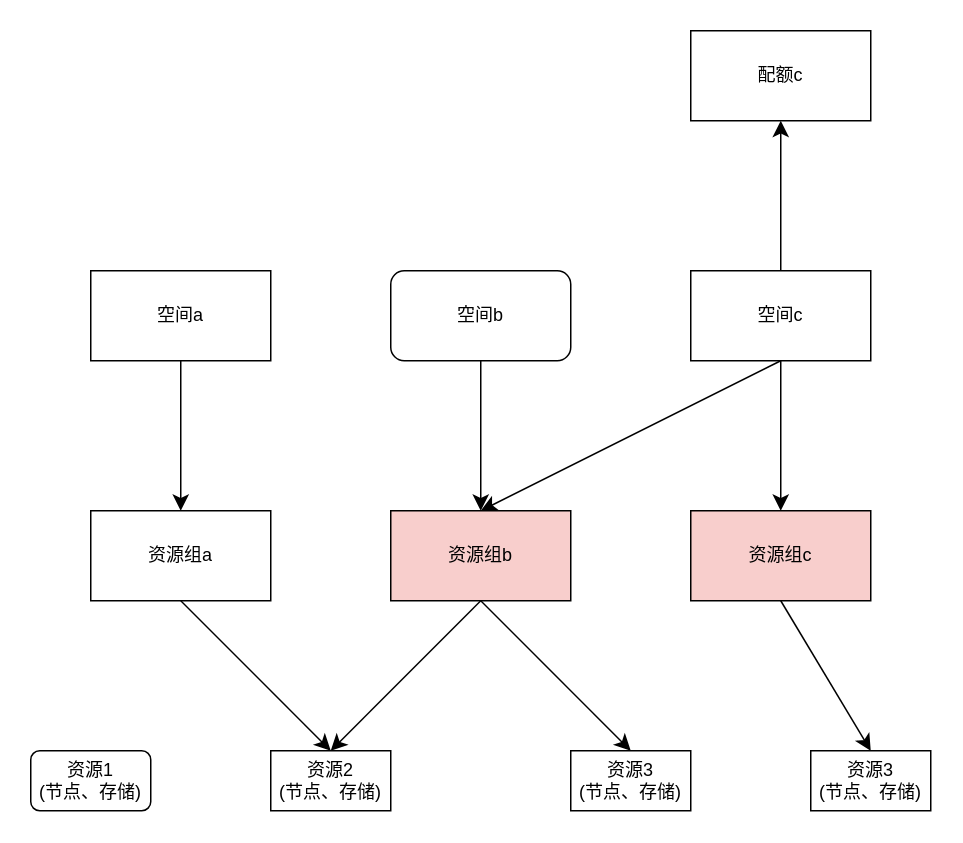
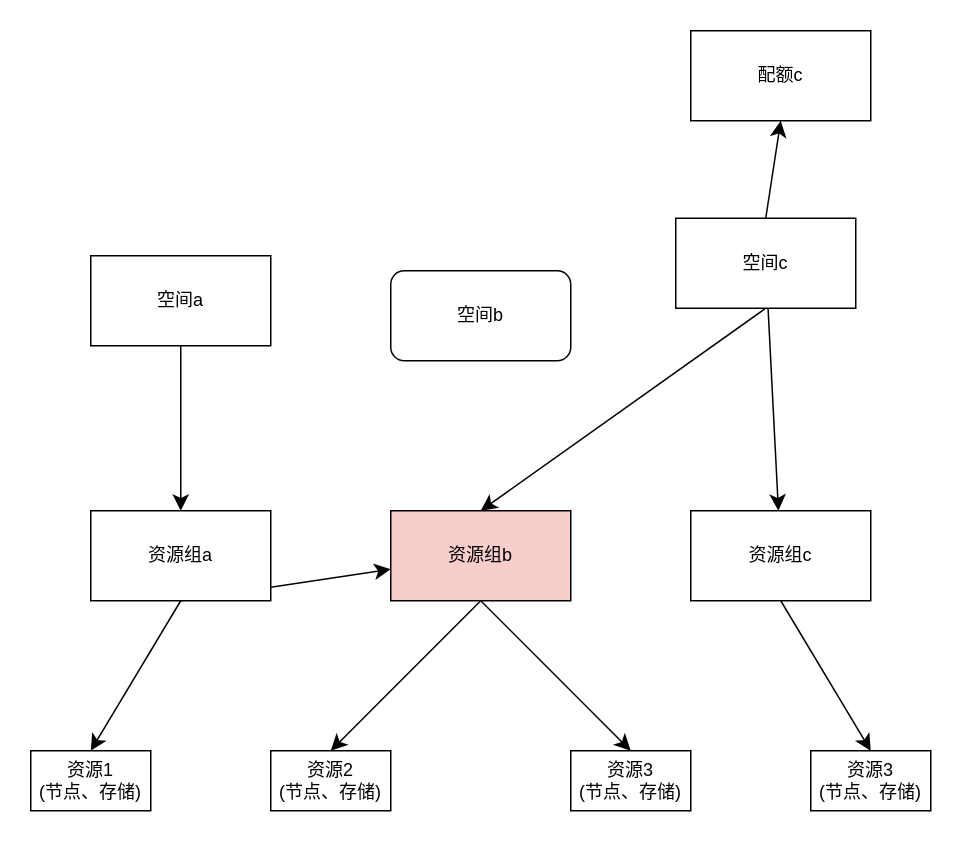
(181, 316) -> (181, 301)
(781, 316) -> (766, 263)
(481, 431) -> none
(781, 556) -> (781, 556)
none -> (138, 672)
(252, 672) -> (325, 579)
(91, 781) -> (91, 781)
